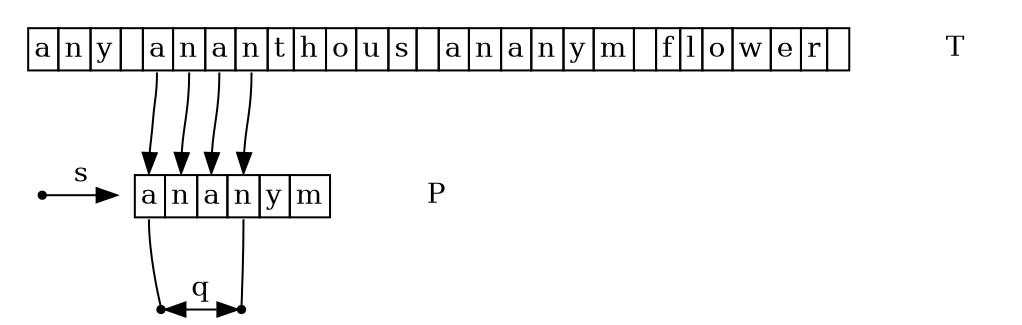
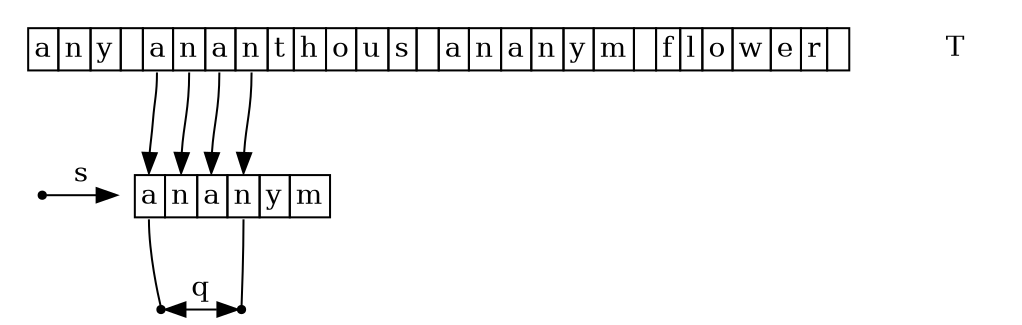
(437, 195) -> none
